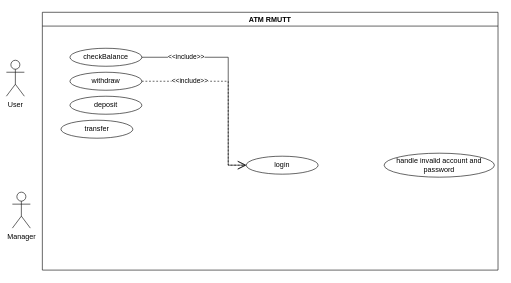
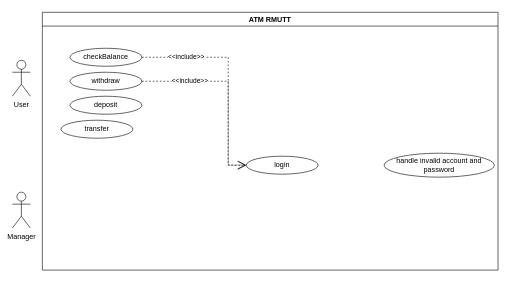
(226, 57) -> (226, 57)
(15, 78) -> (21, 78)
